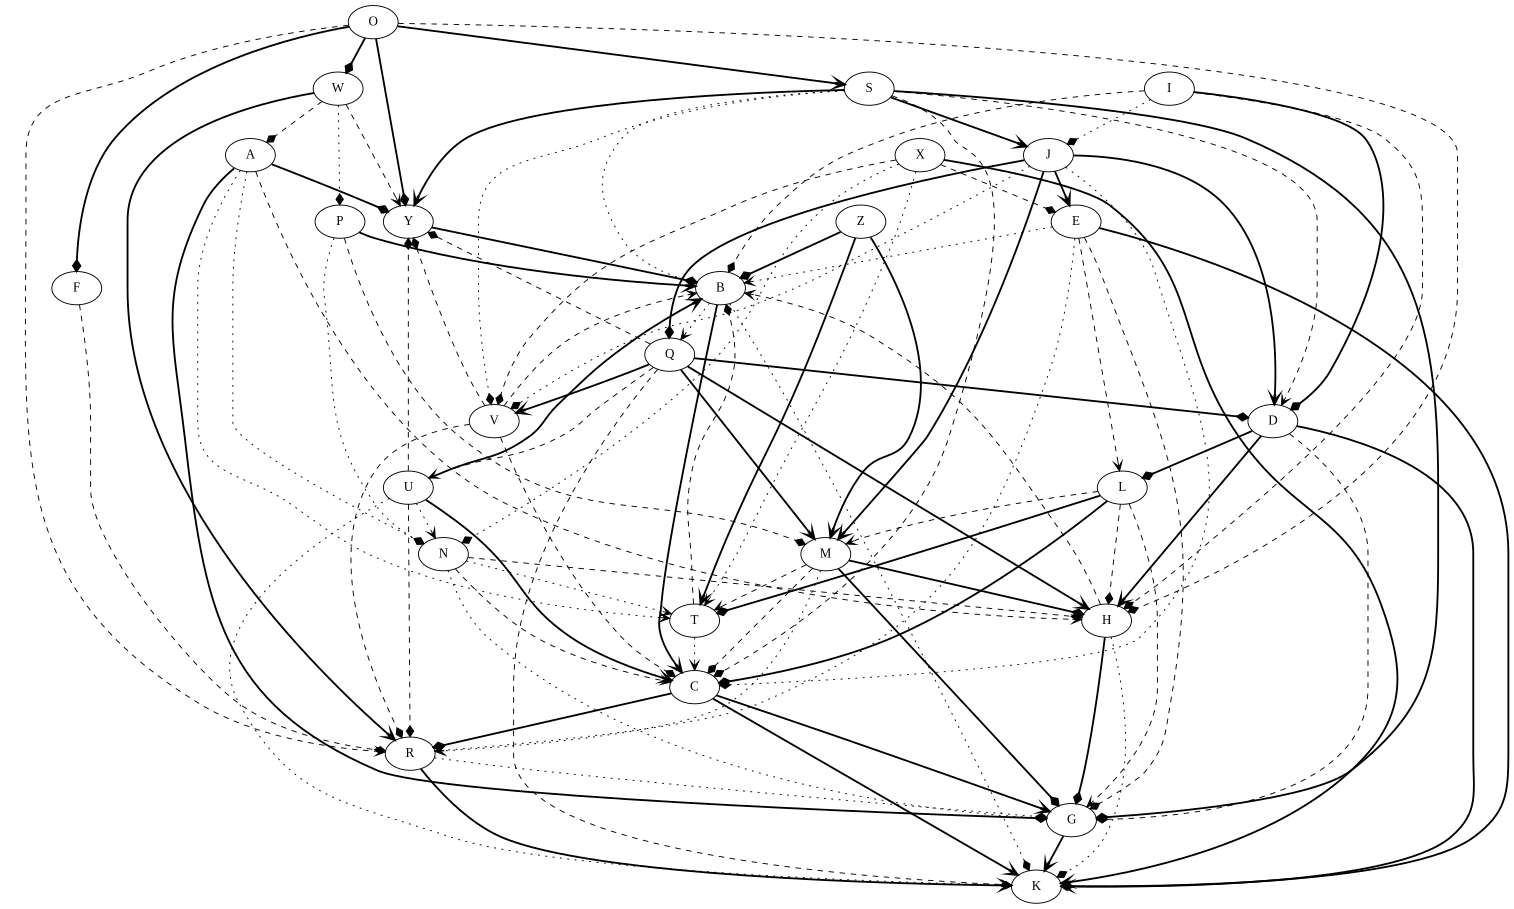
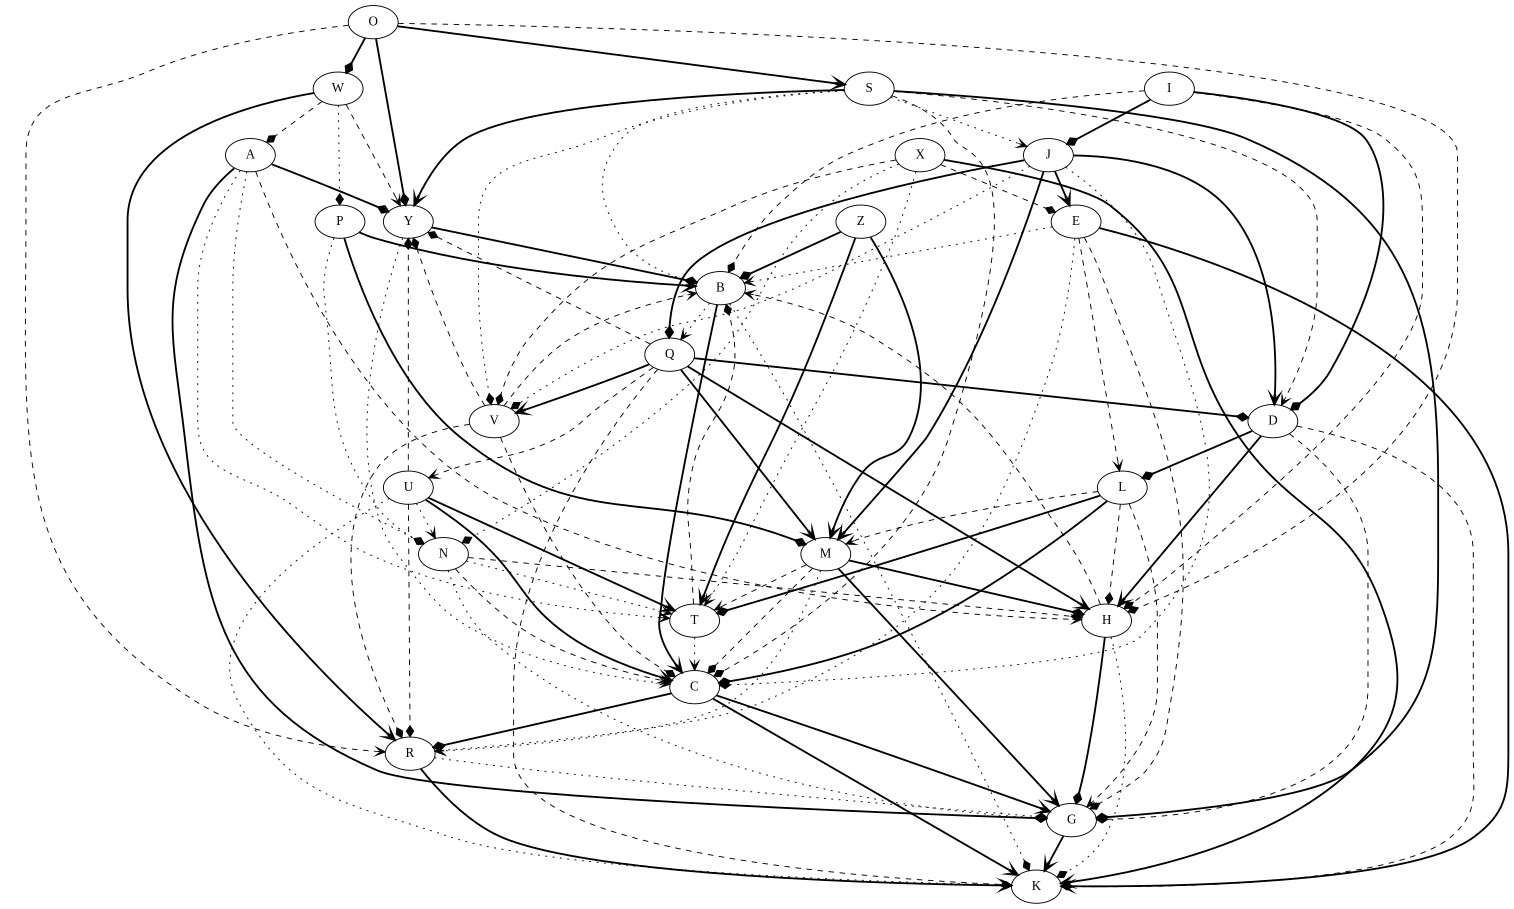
(961, 123) -> (961, 123)
(1103, 125) -> (1103, 125)
(77, 288) -> none
(558, 404) -> (553, 555)
(498, 464) -> (498, 464)
none -> (391, 545)
(945, 683) -> (945, 683)
(1474, 775) -> (1474, 775)
